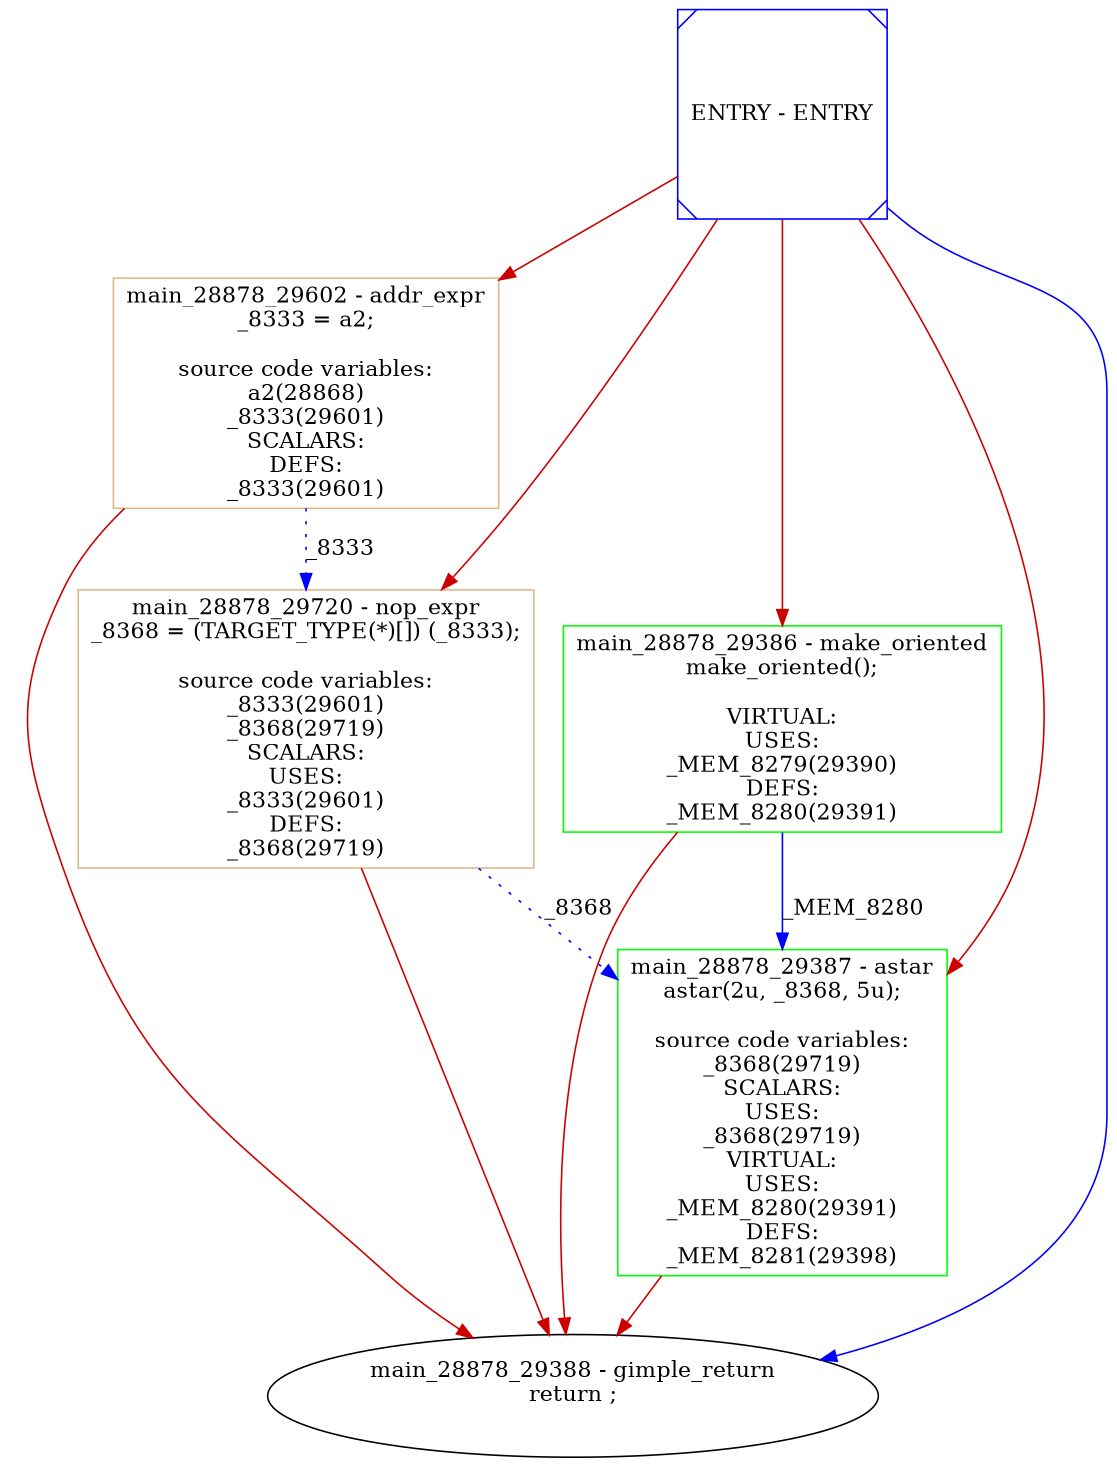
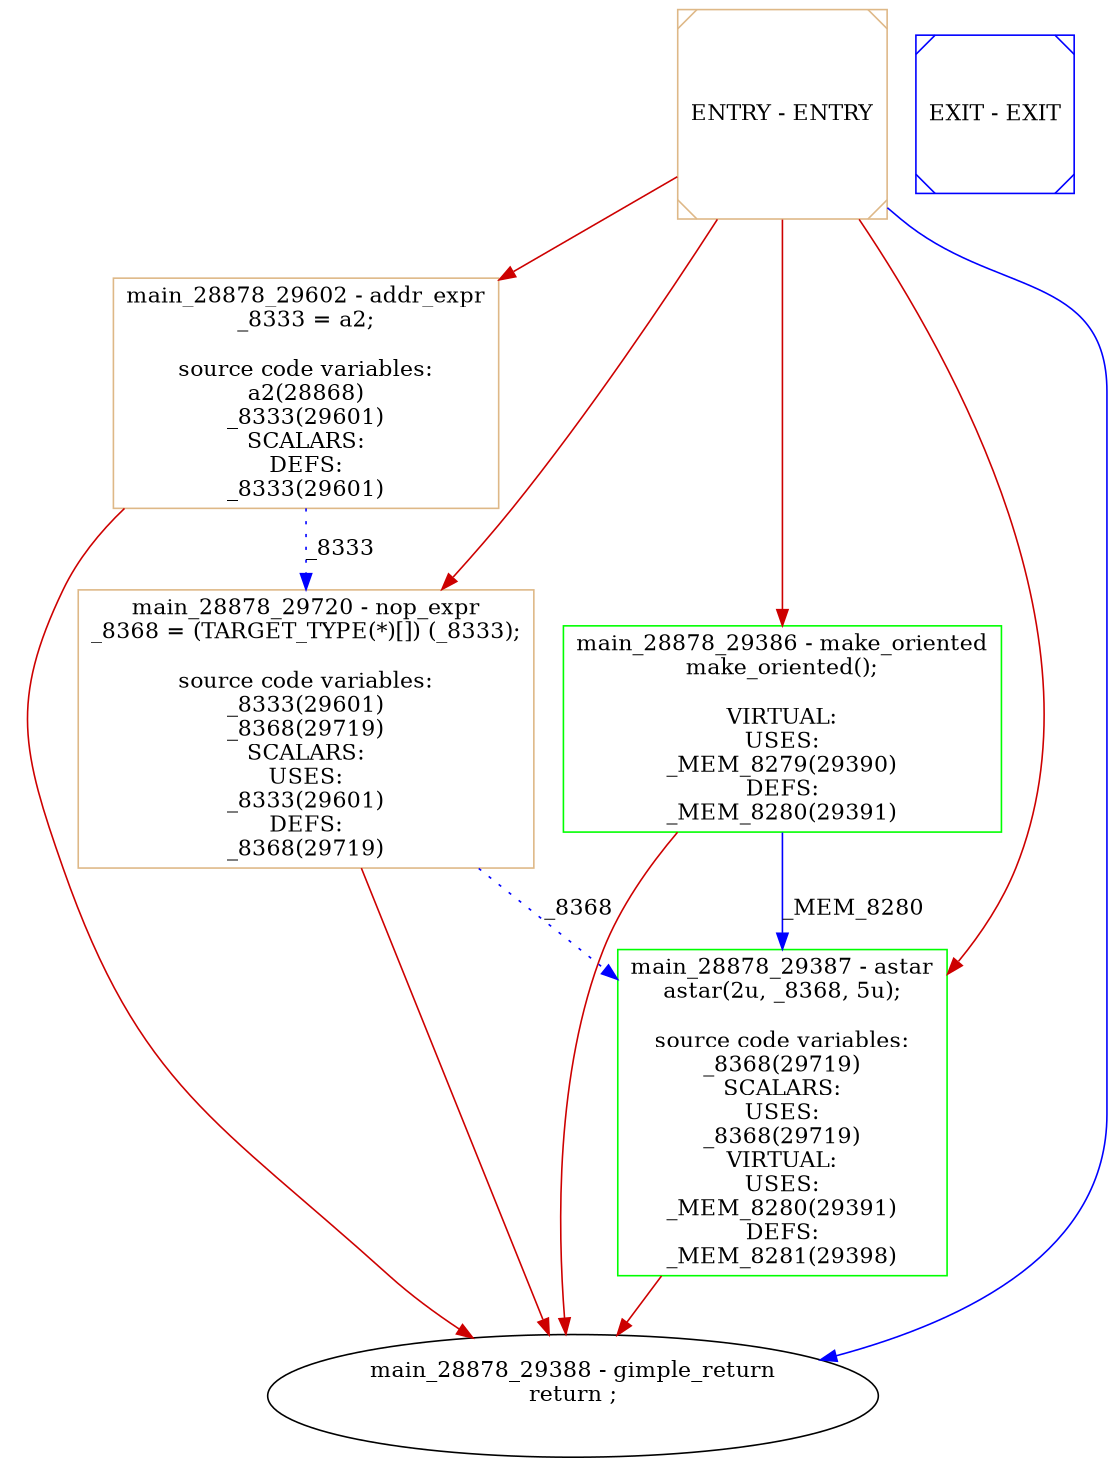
(782, 114) -> (782, 114)
none -> (995, 114)
